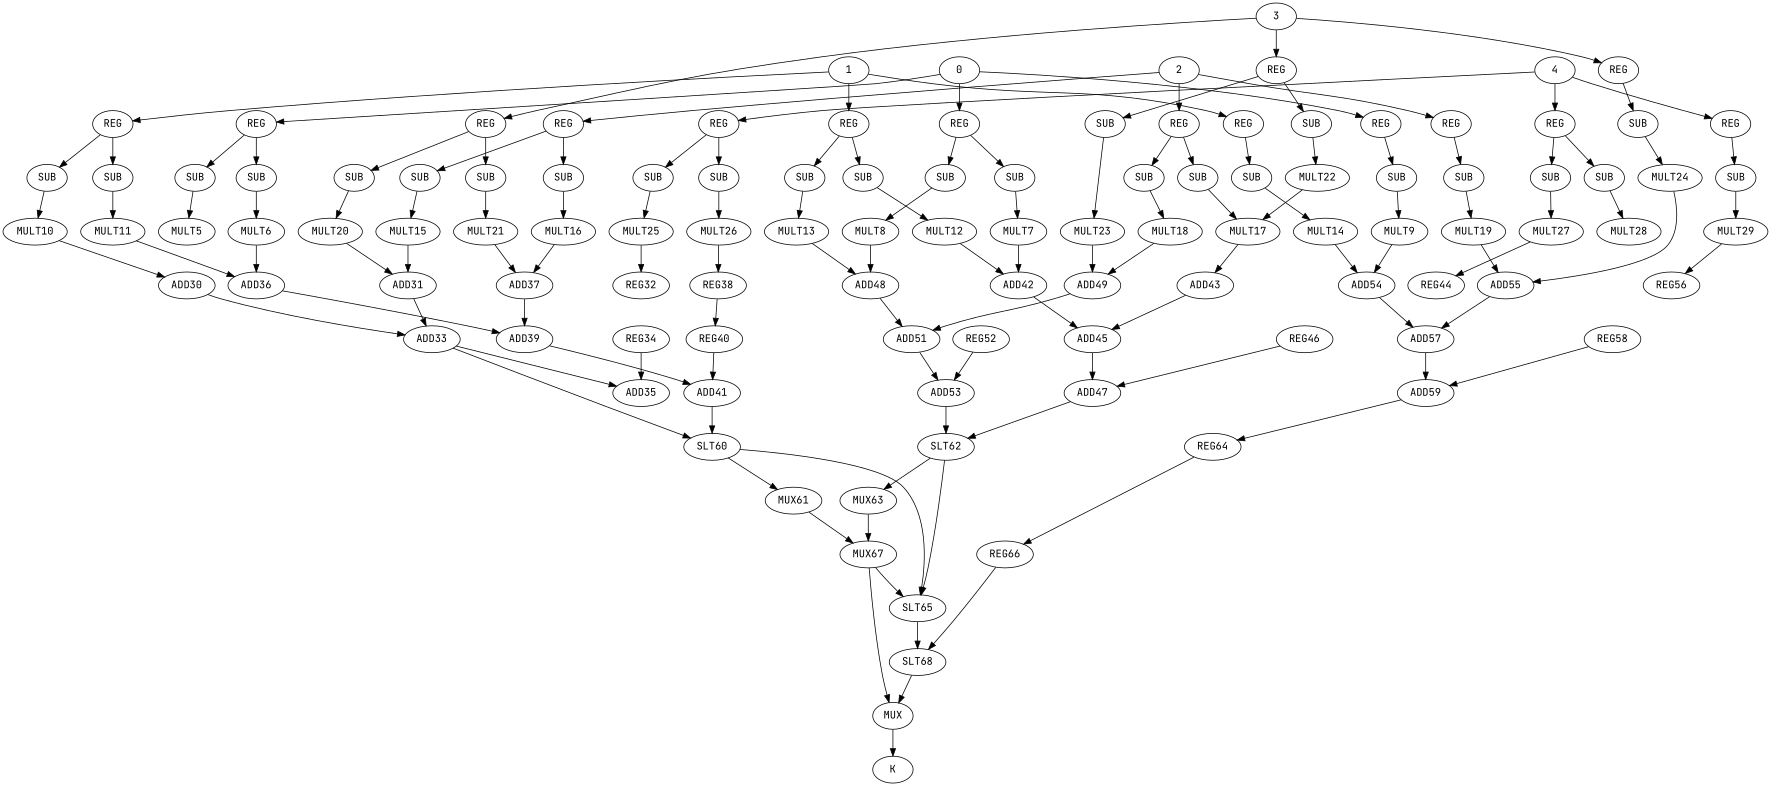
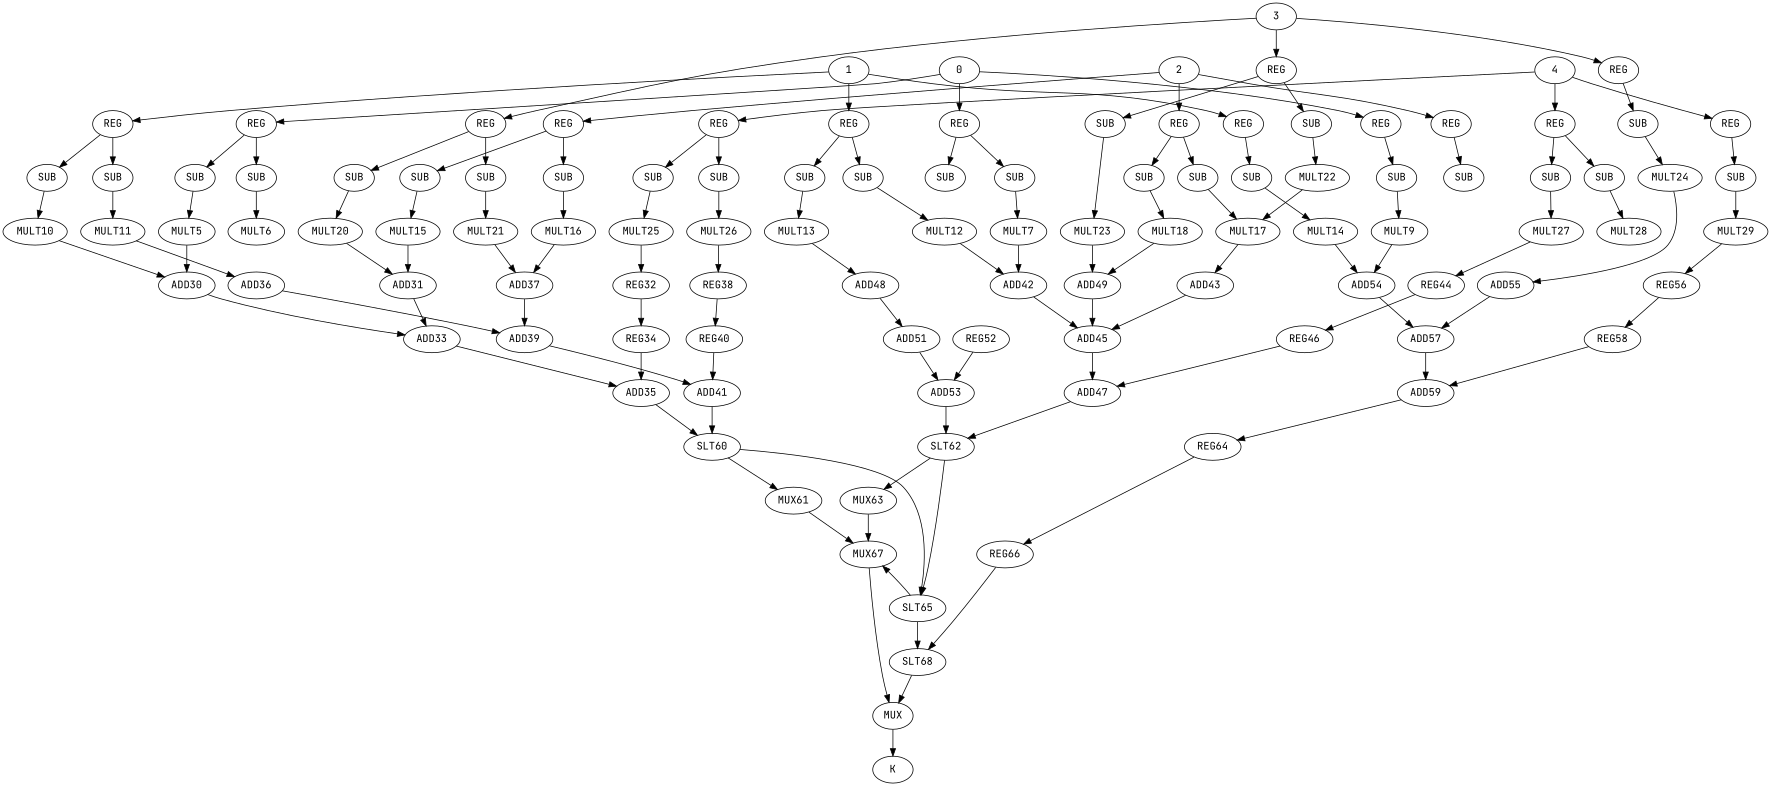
(871, 232) -> none
(1474, 232) -> none
none -> (187, 254)
(256, 255) -> none
none -> (641, 309)
none -> (1645, 310)
(1005, 311) -> (1092, 309)
none -> (1374, 311)
(568, 392) -> (674, 418)
(886, 580) -> (900, 583)
